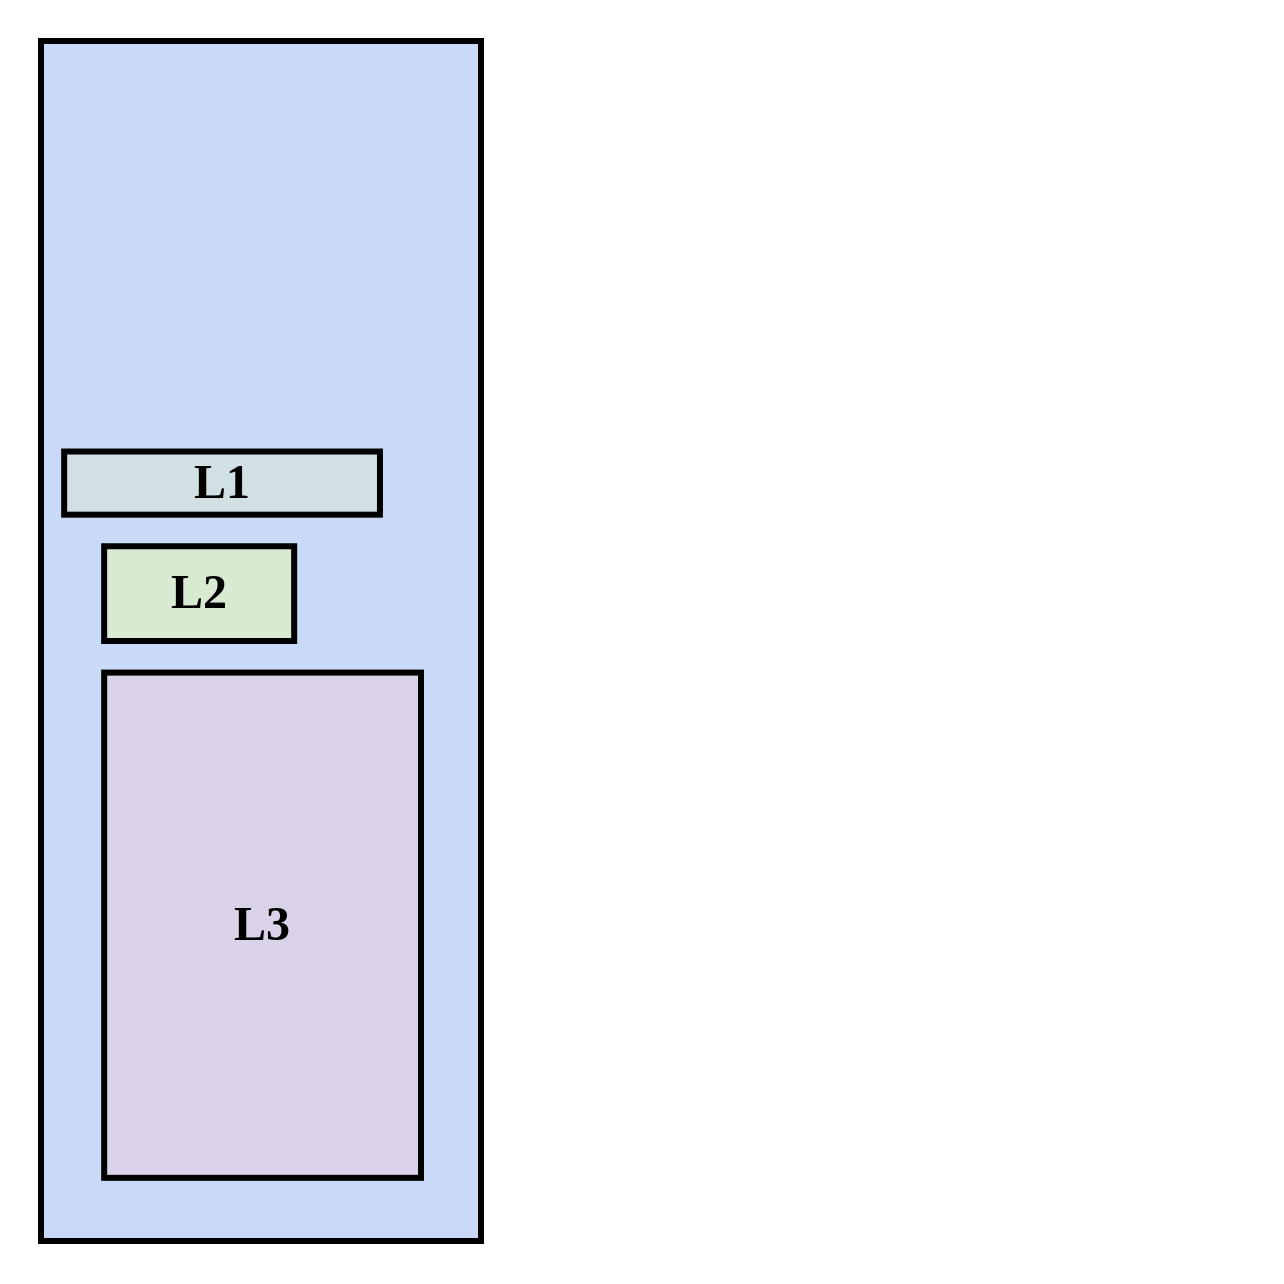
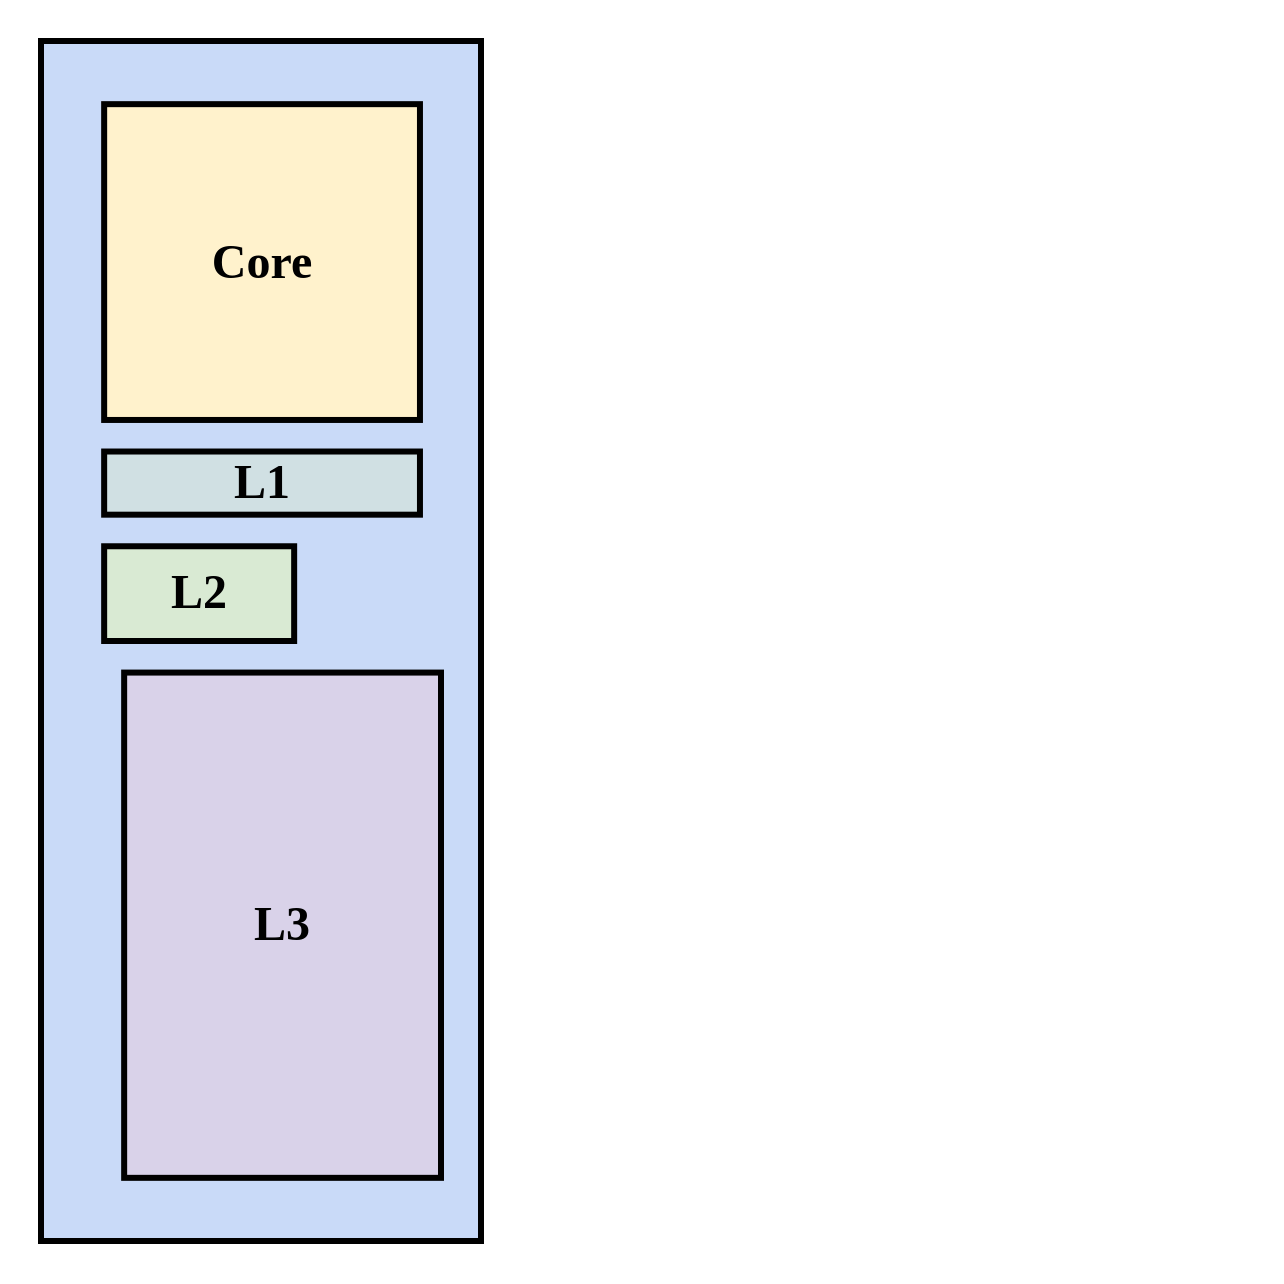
none -> (262, 262)
(222, 483) -> (262, 483)
(263, 925) -> (283, 925)
